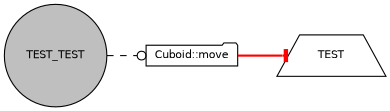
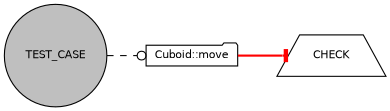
(56, 56) -> (56, 56)
(331, 56) -> (331, 56)
